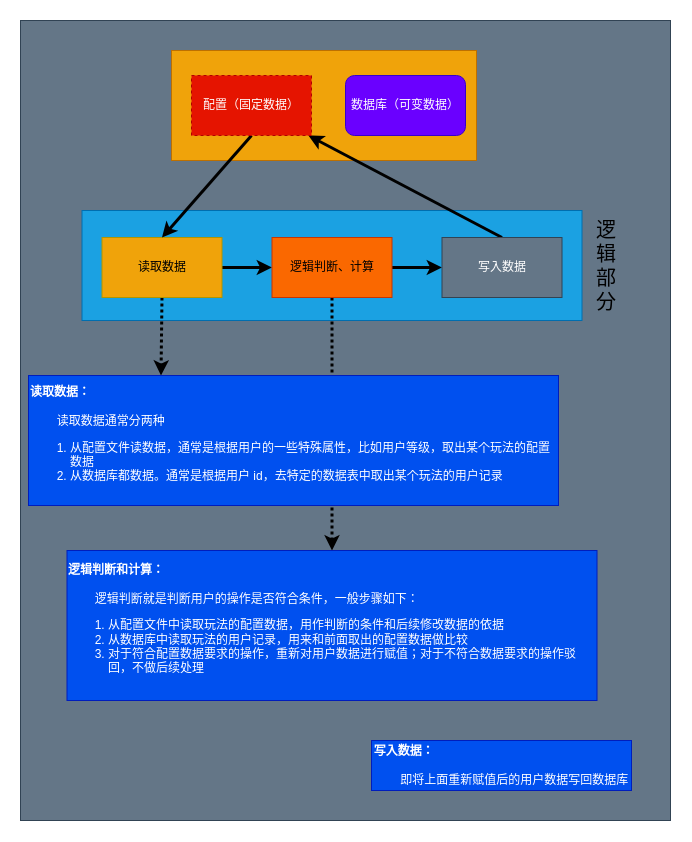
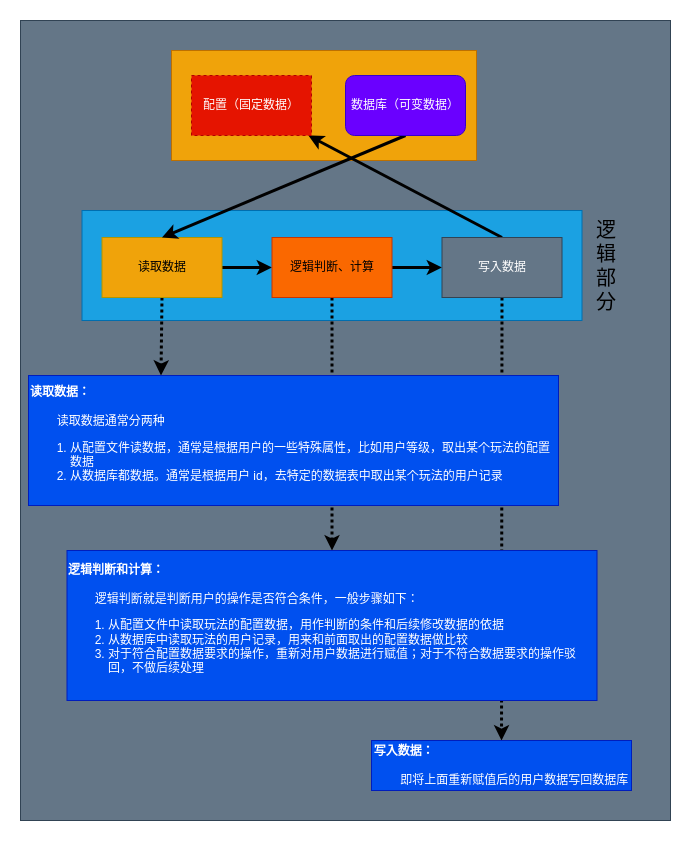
(210, 182) -> none
none -> (289, 184)
none -> (502, 335)
